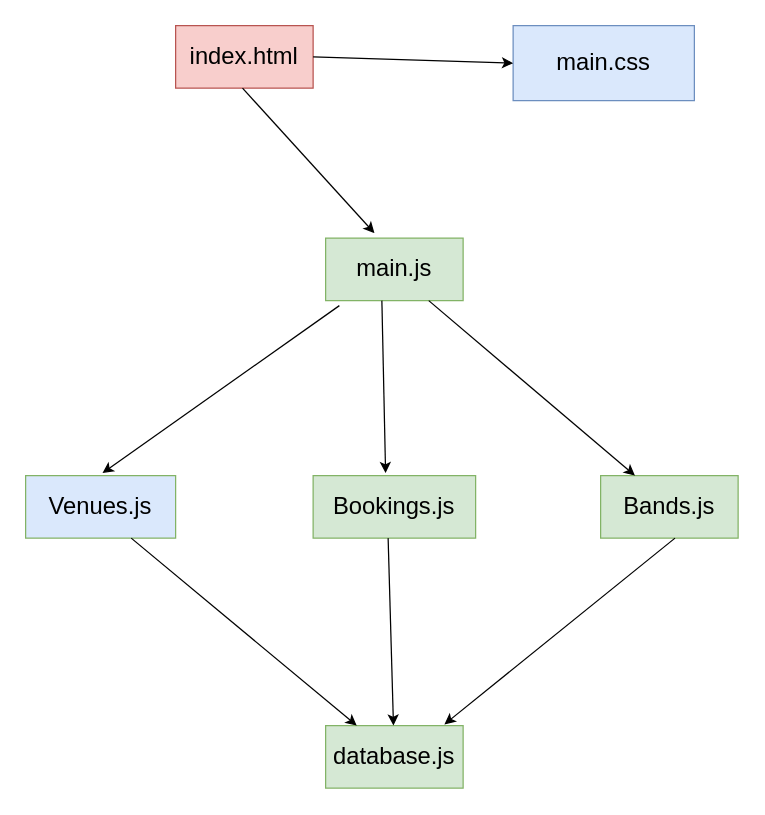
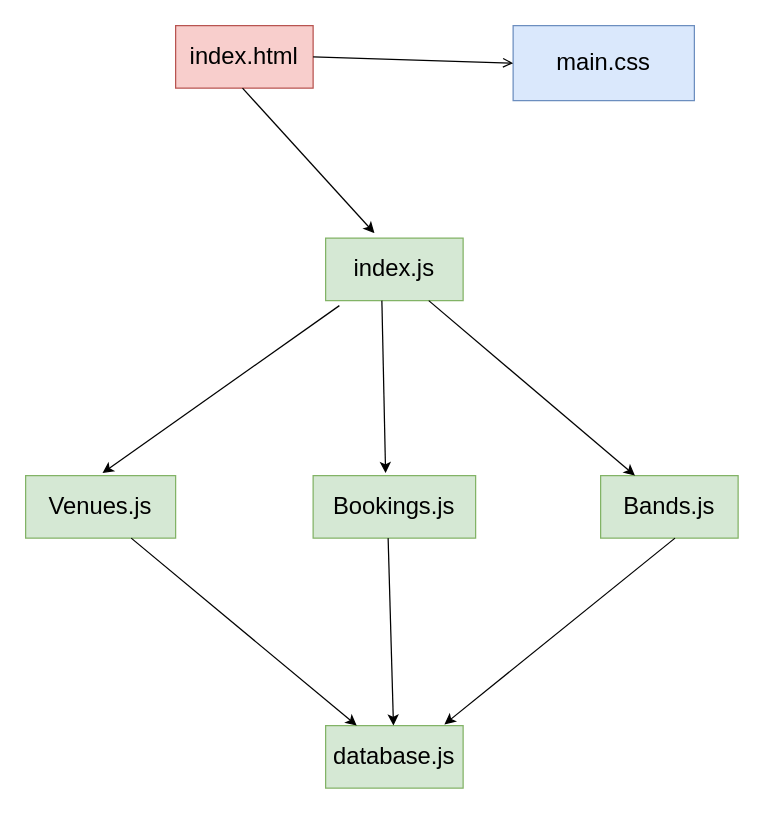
(503, 63) -> (505, 63)
(394, 269) -> (394, 269)
(101, 507) -> (101, 507)
